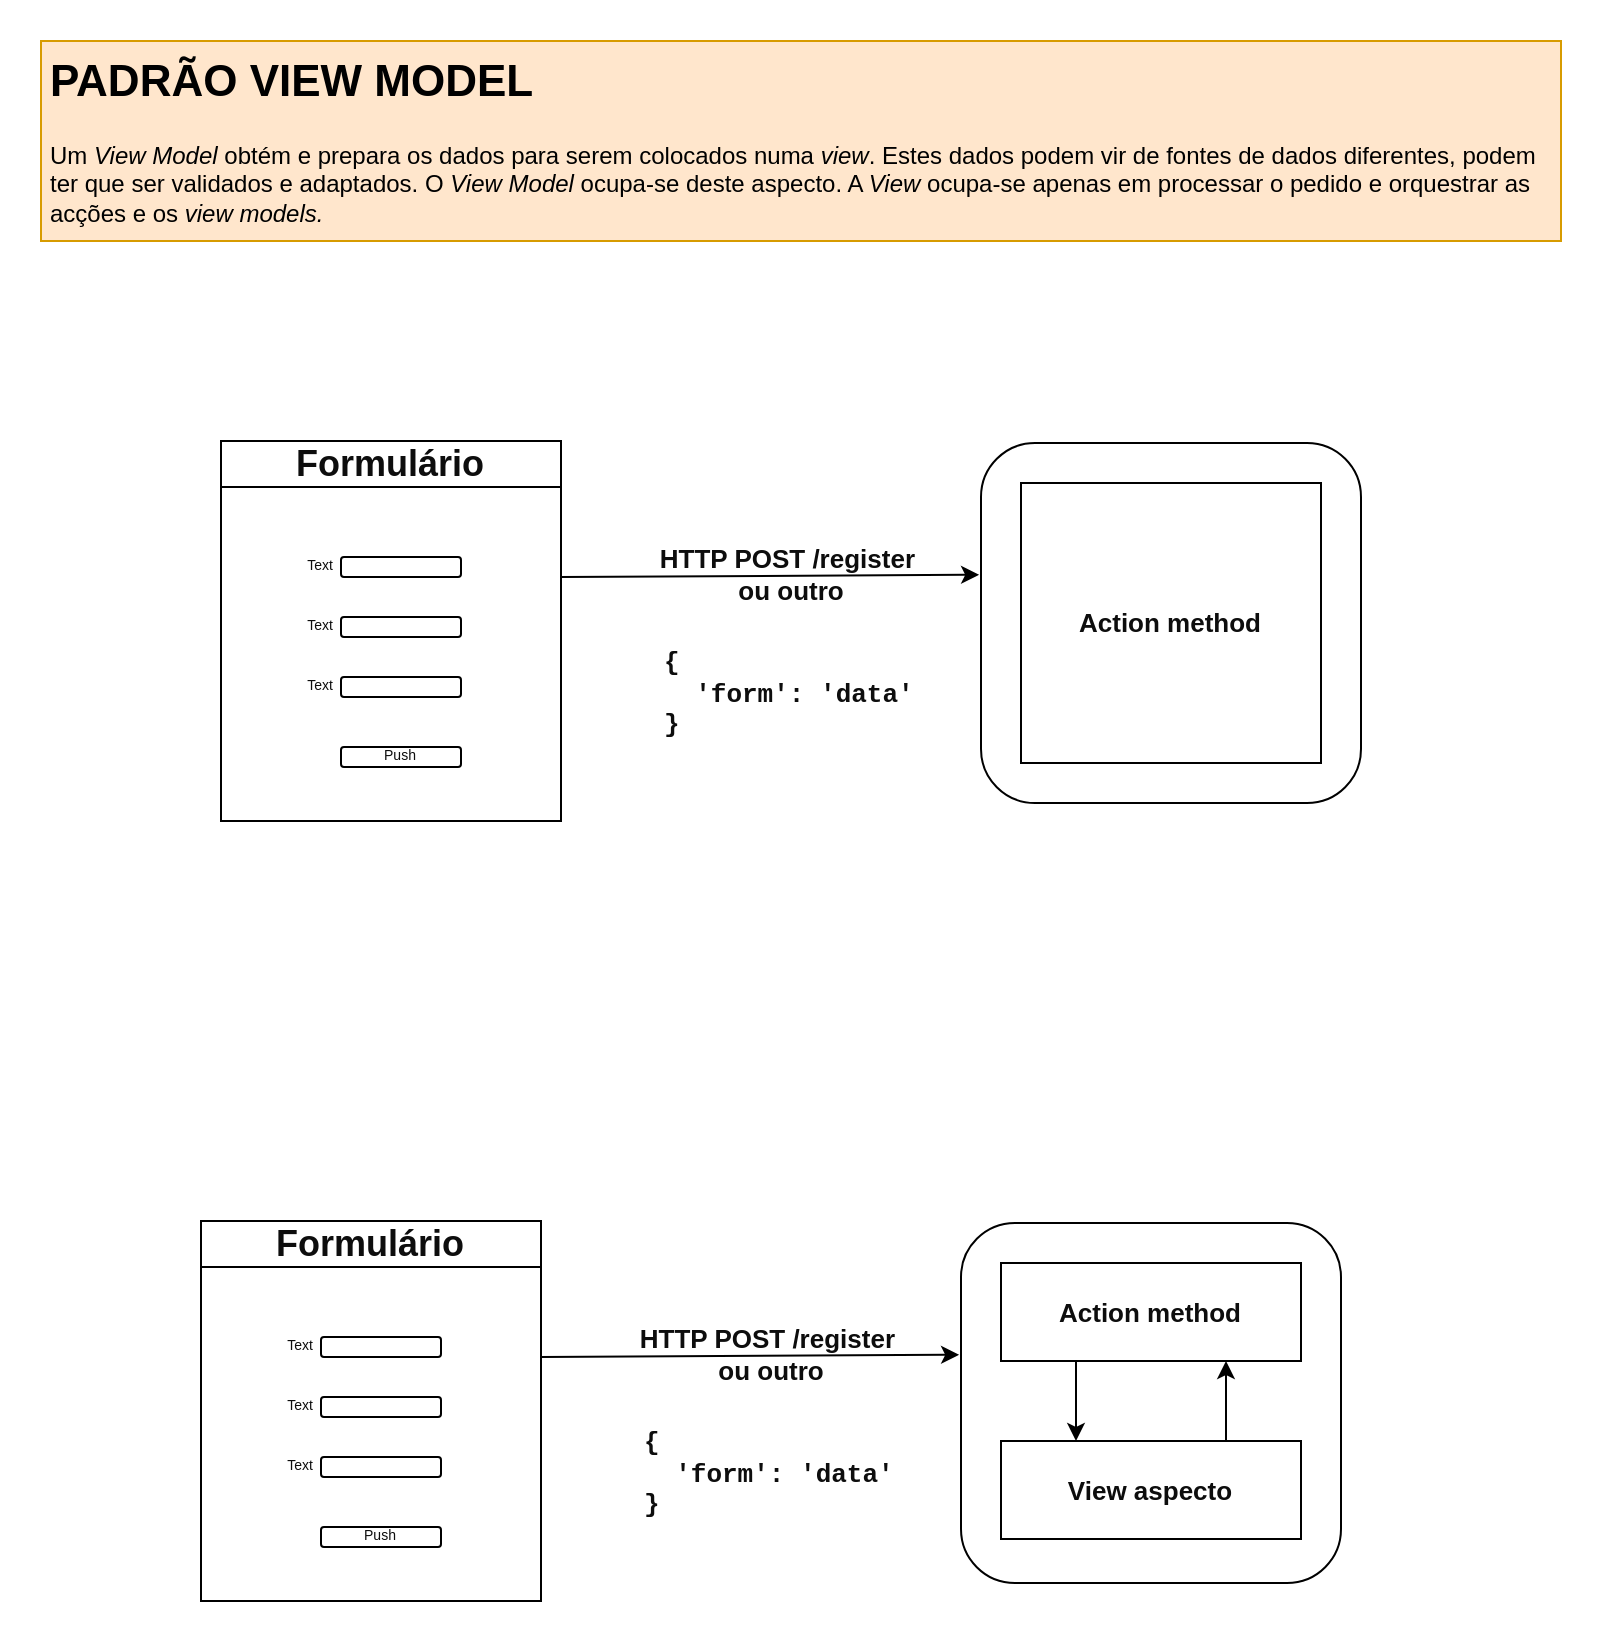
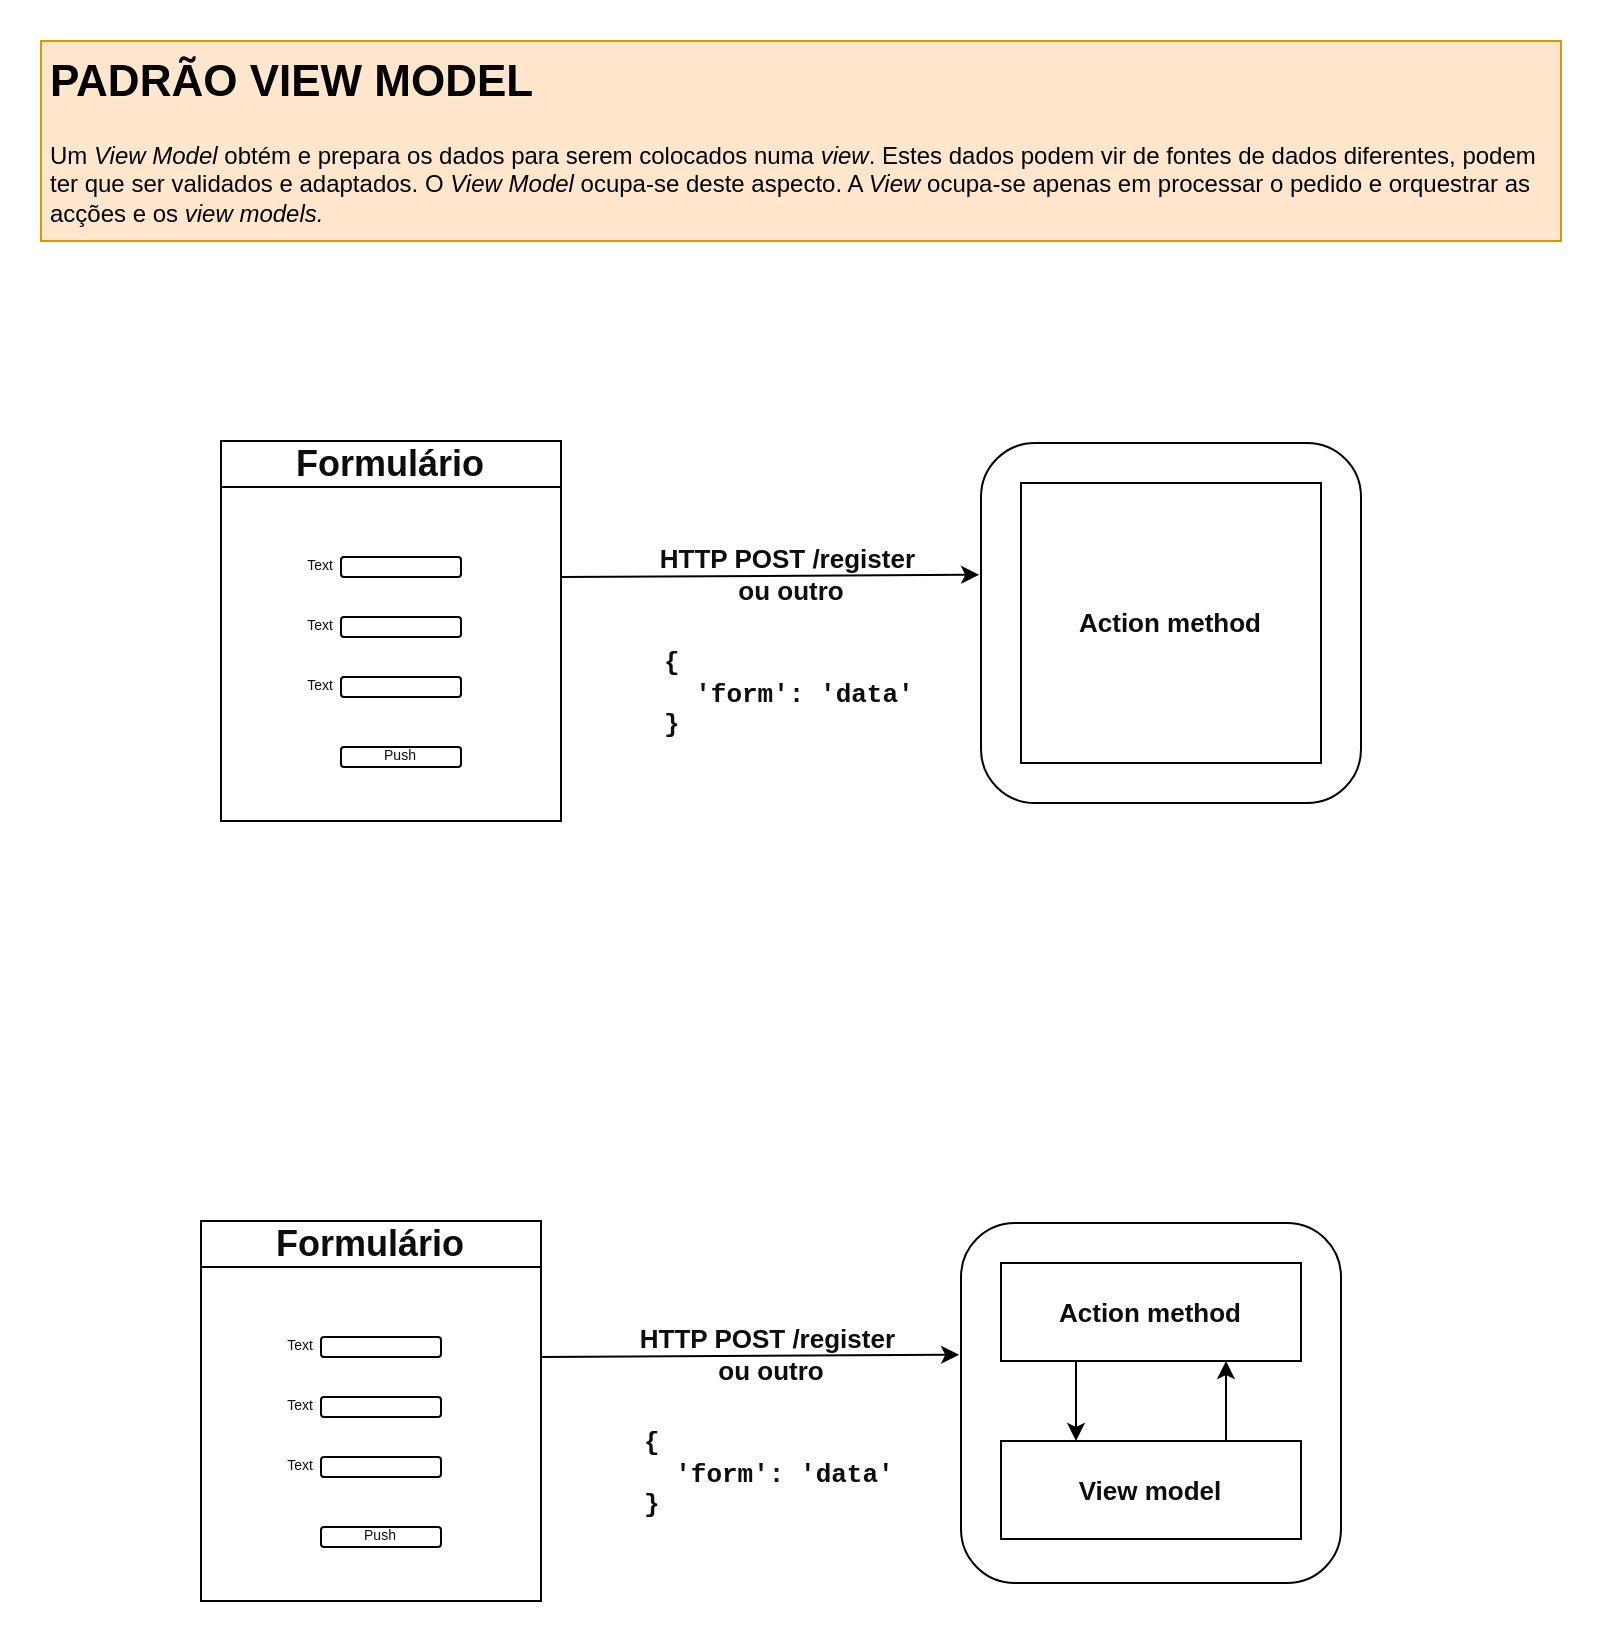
(1151, 1491) -> (1151, 1491)
